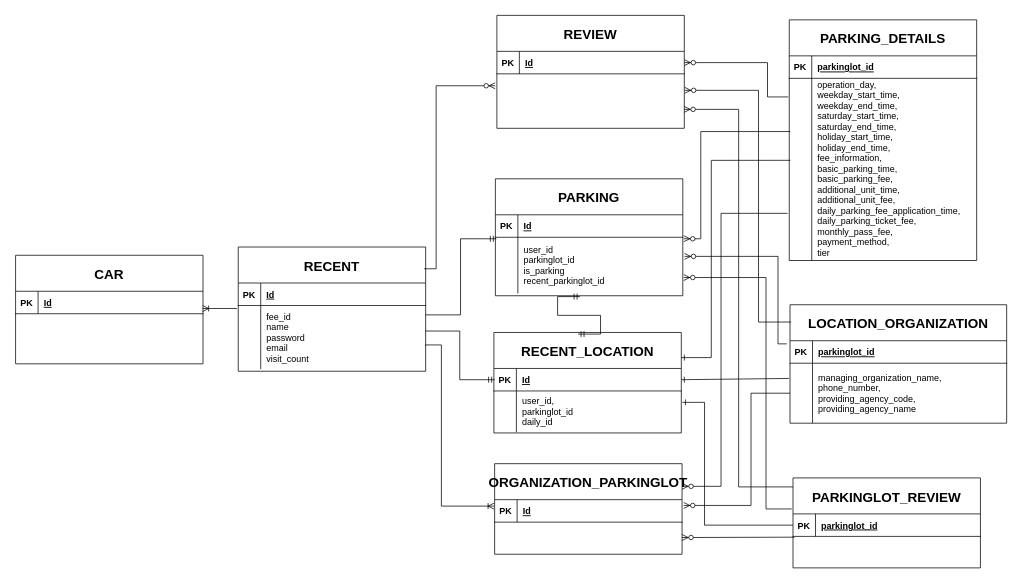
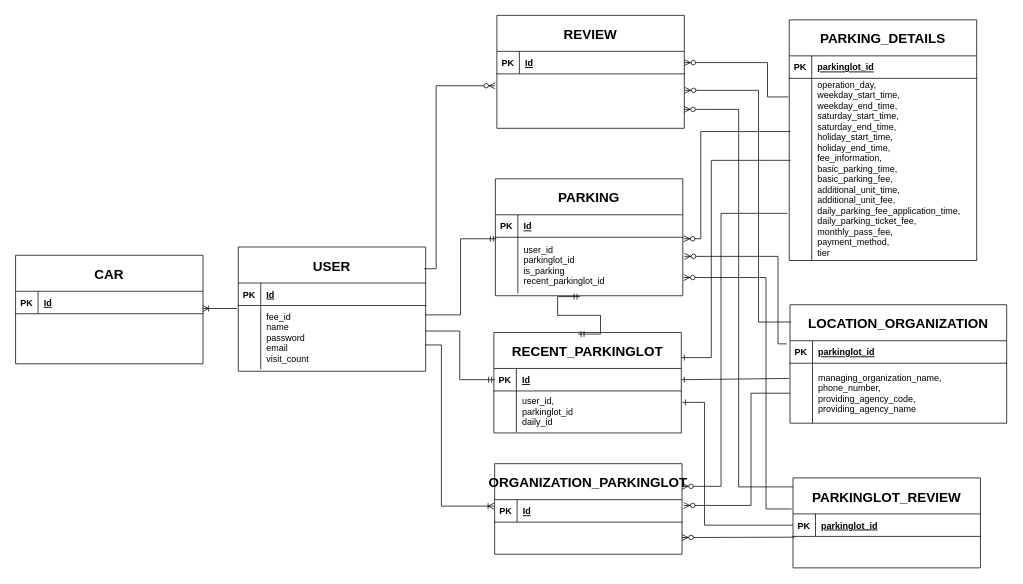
(332, 266) -> (332, 266)
(587, 352) -> (587, 352)
